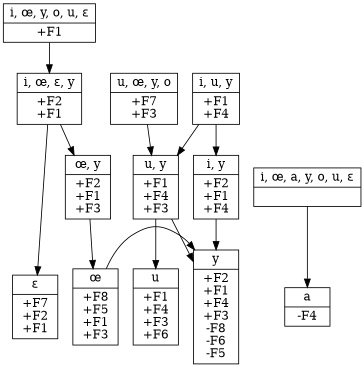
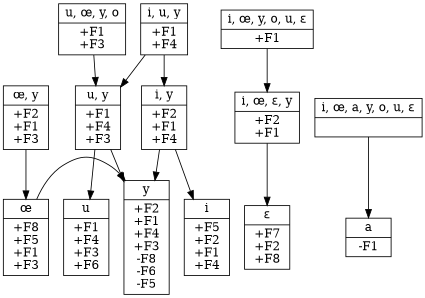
(144, 102) -> (92, 32)
(66, 136) -> none
none -> (207, 237)
(307, 316) -> (368, 247)
(35, 329) -> (267, 259)
